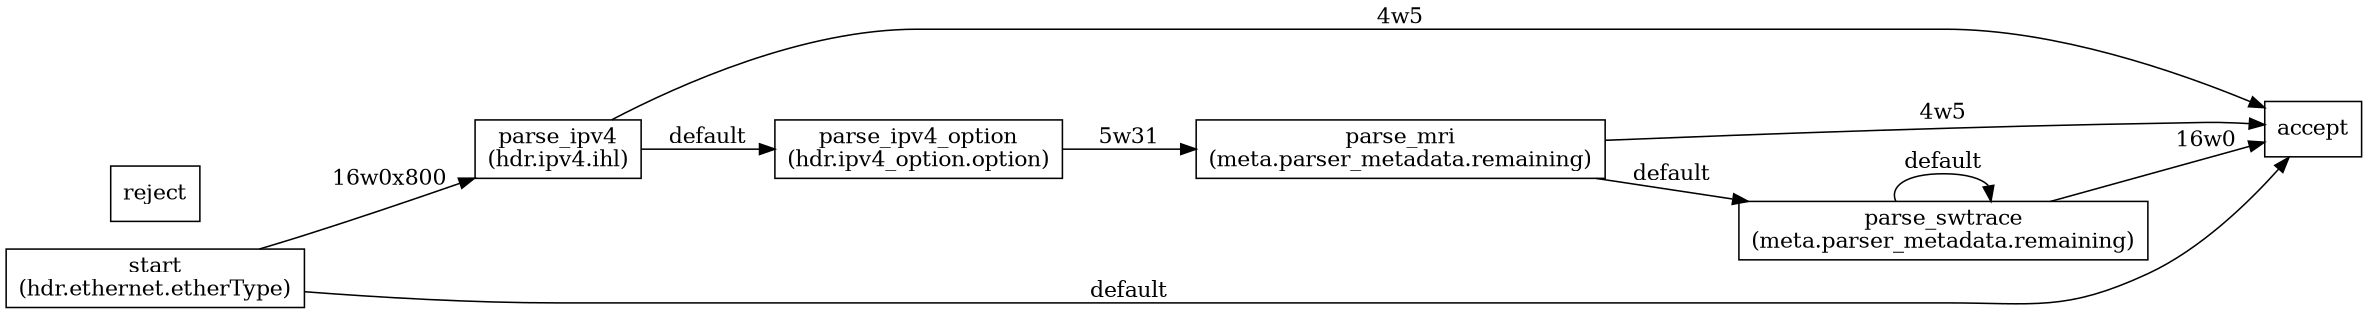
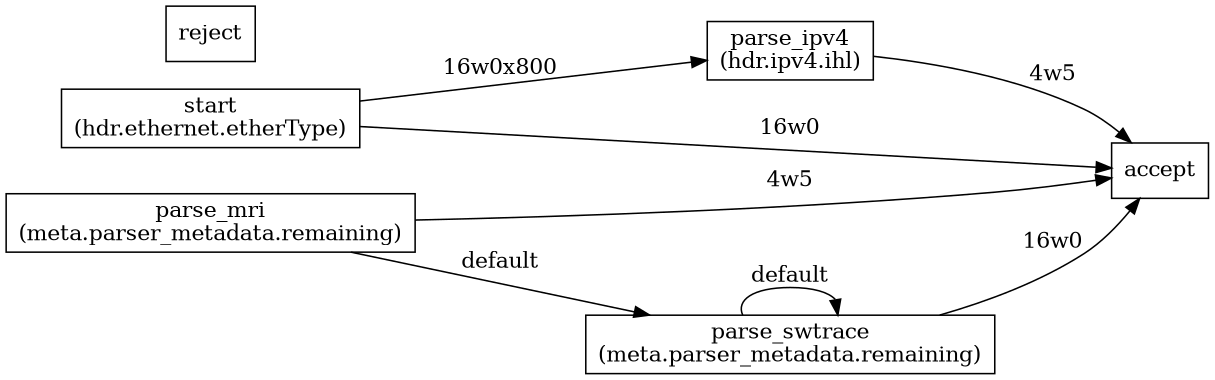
(919, 149) -> none
(1129, 291) -> (790, 128)
